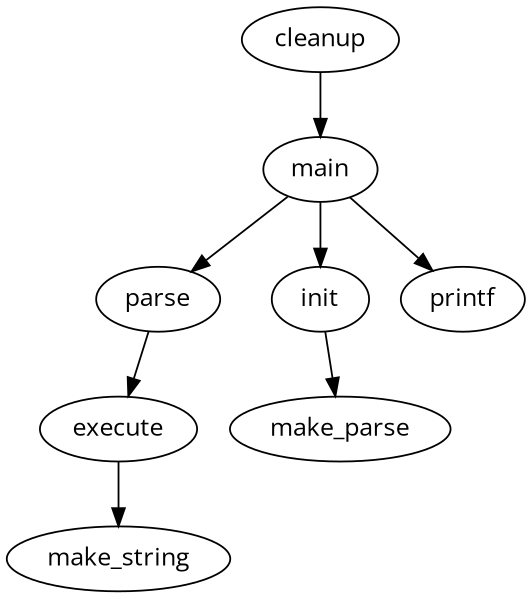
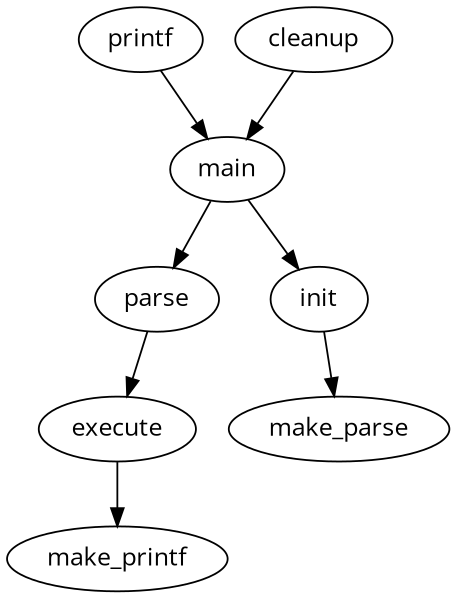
(384, 228) -> (179, 97)
(119, 559) -> (117, 559)
